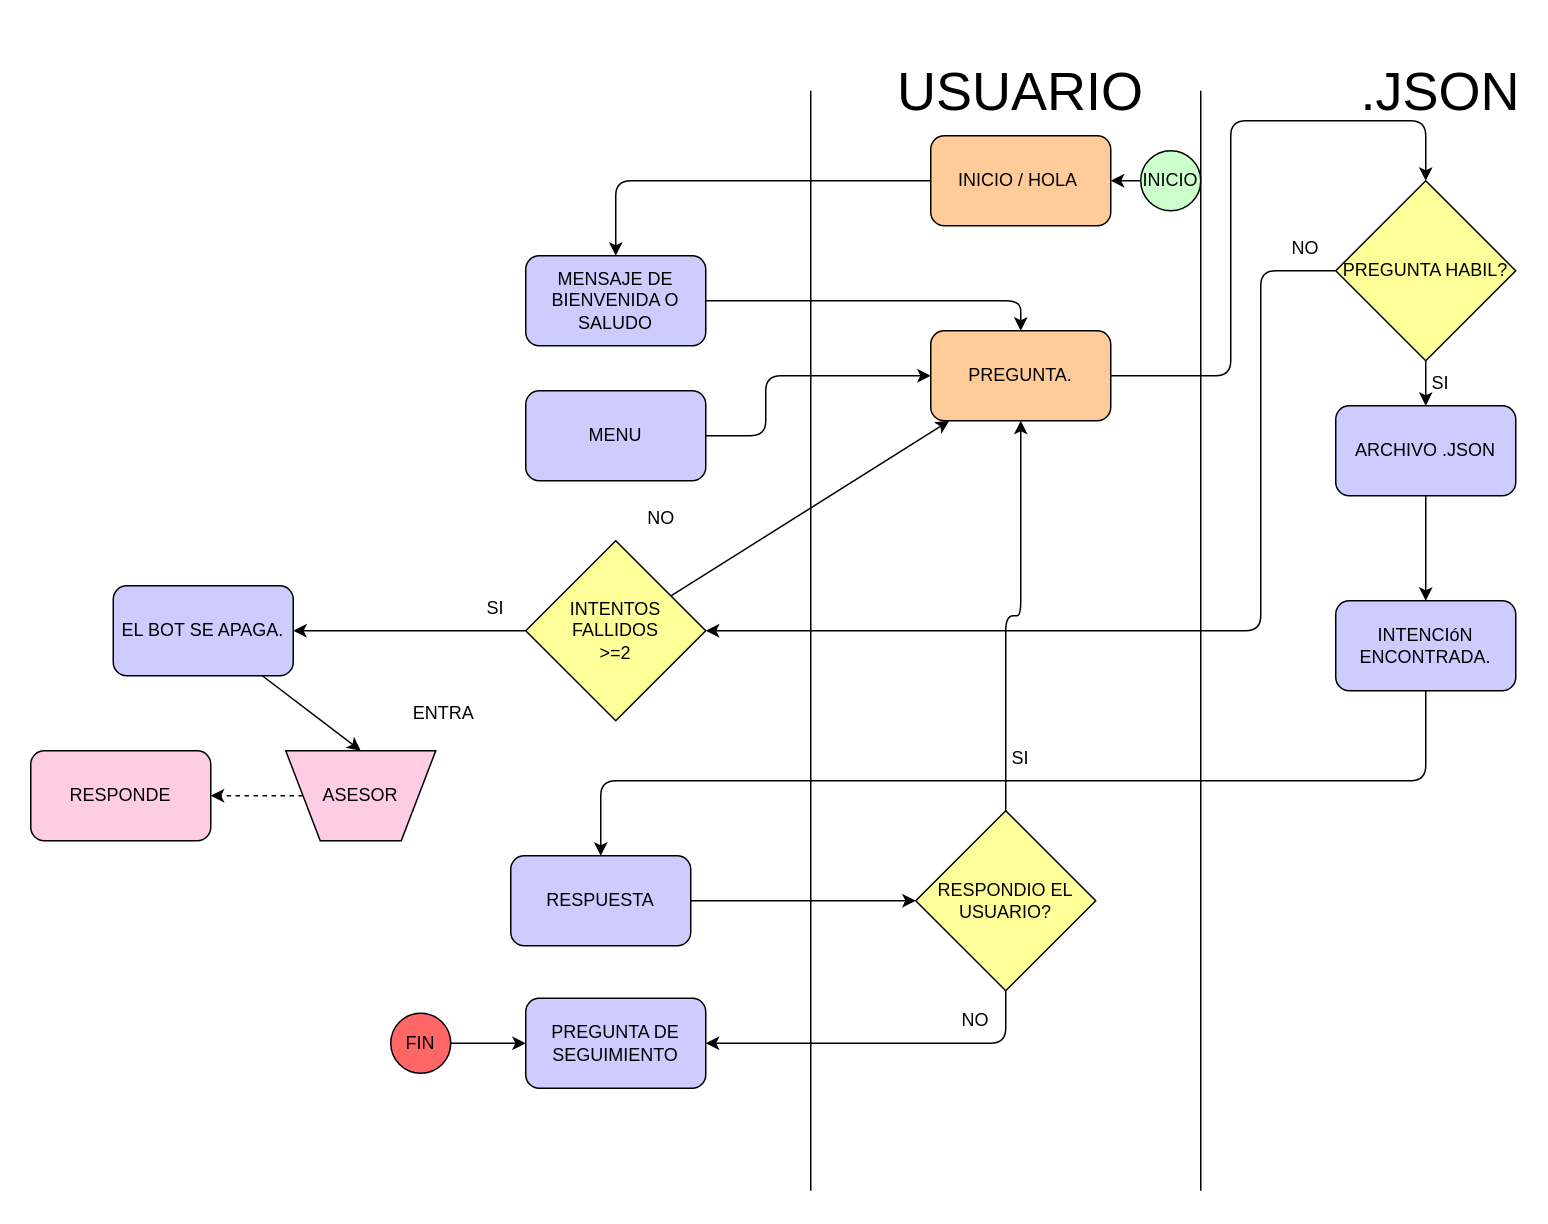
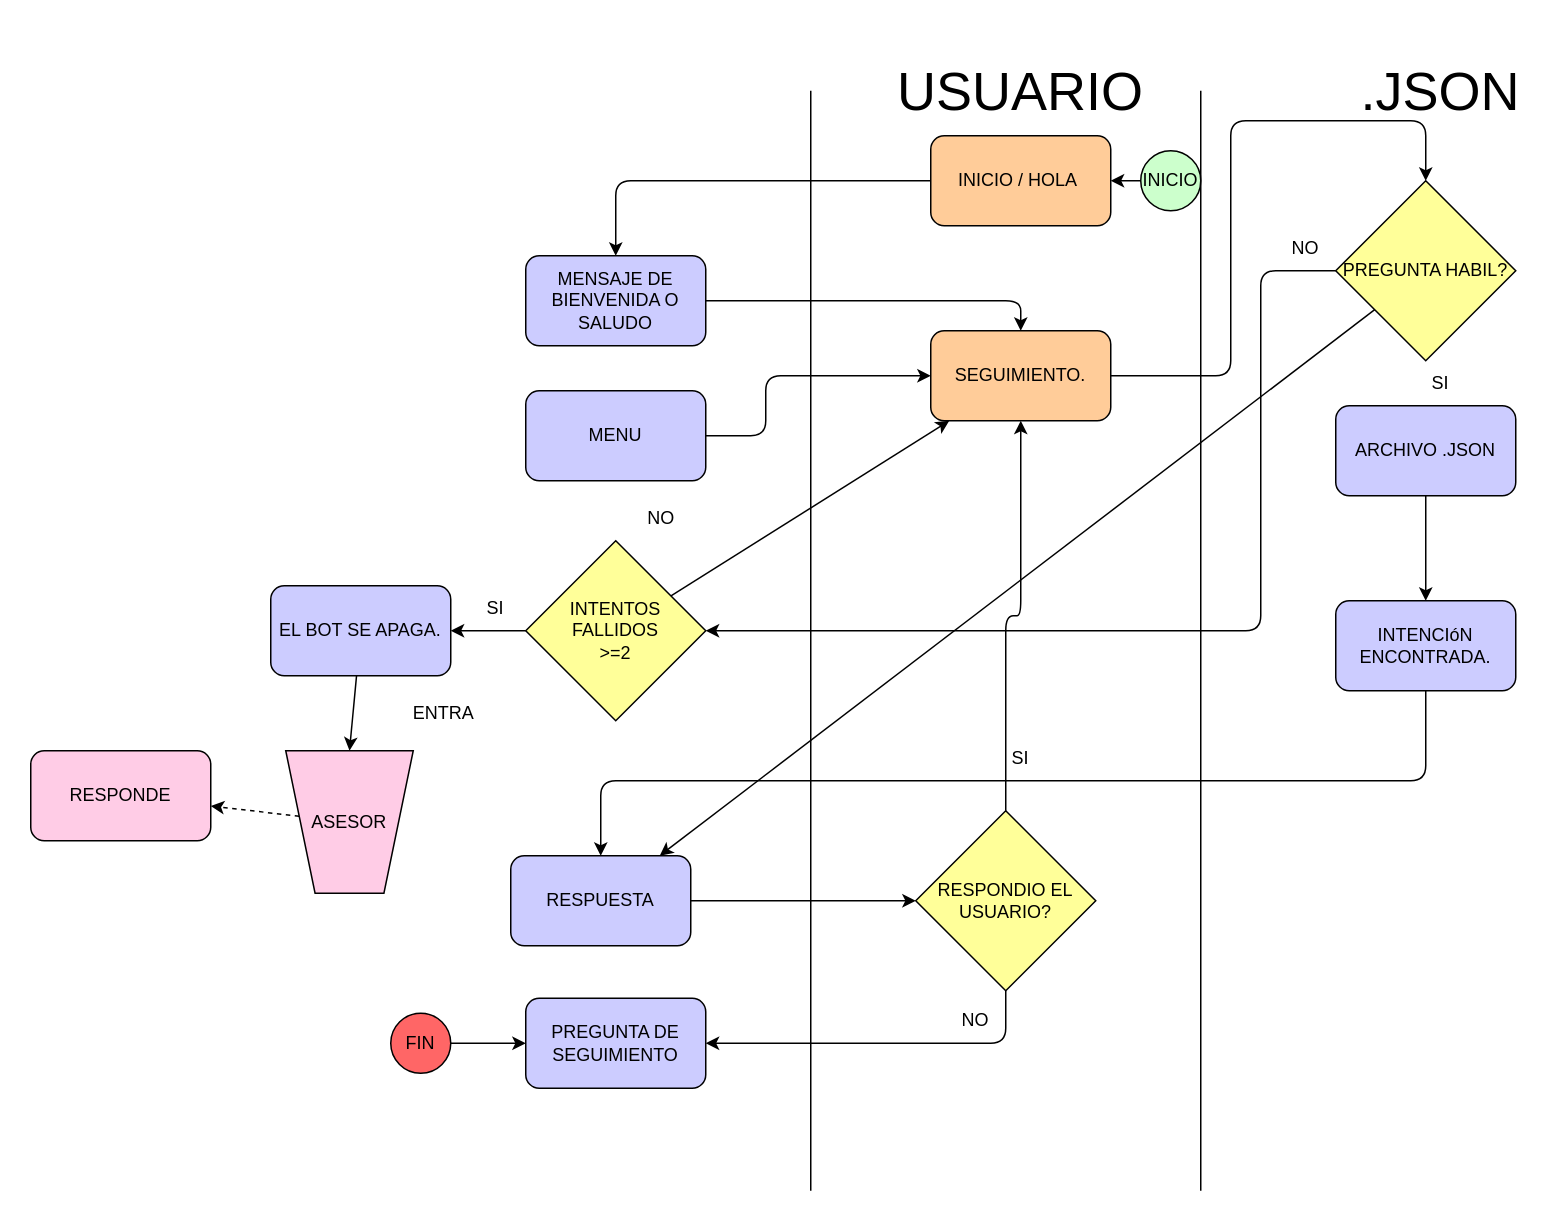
(1021, 376) -> (1021, 376)
(1426, 378) -> (1167, 468)
(203, 631) -> (361, 631)
(361, 796) -> (350, 822)
